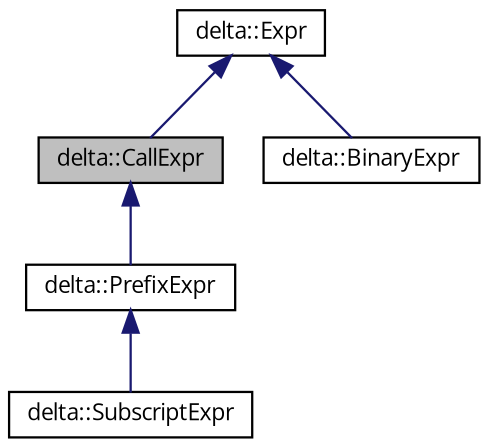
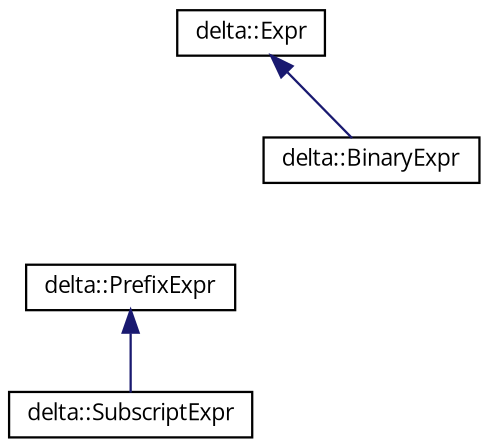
(131, 160) -> none
